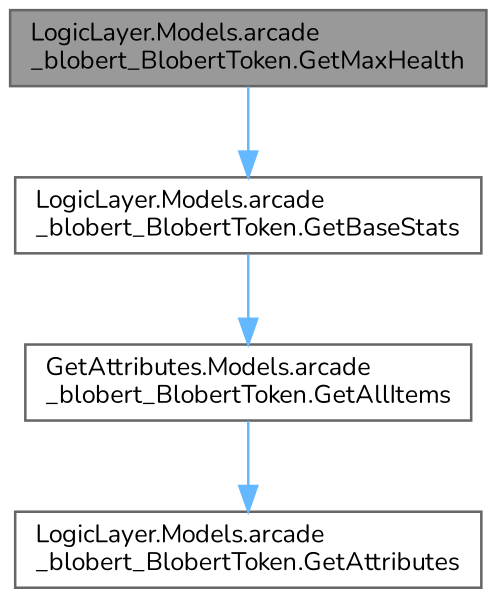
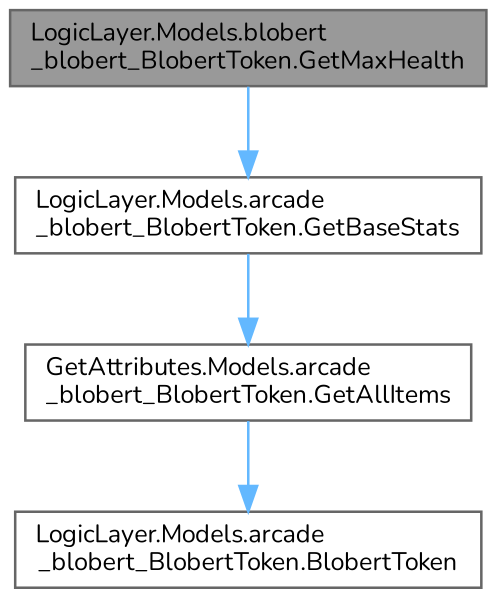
(248, 48) -> (248, 48)
(248, 550) -> (248, 550)
